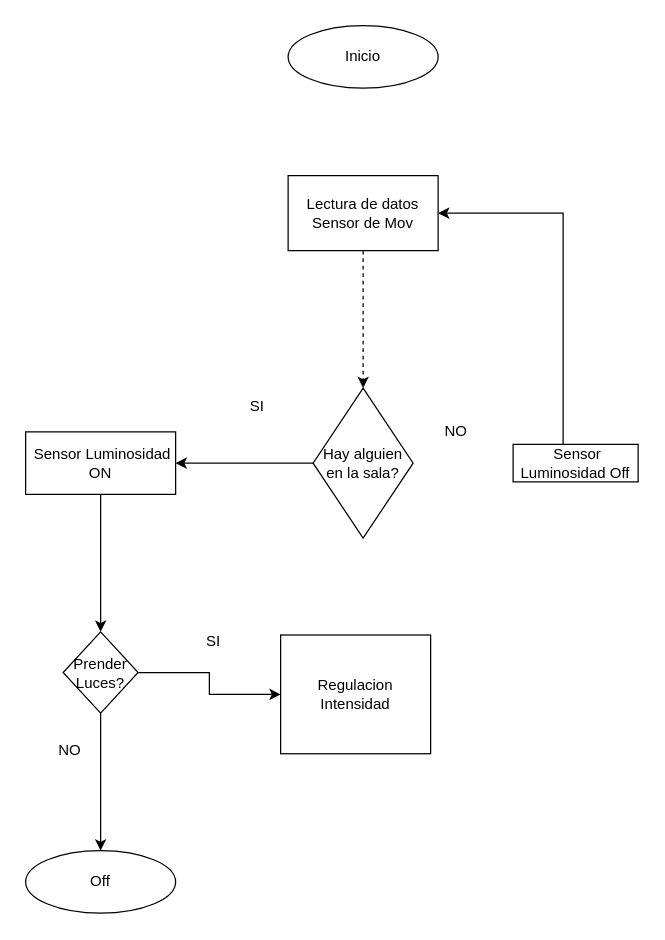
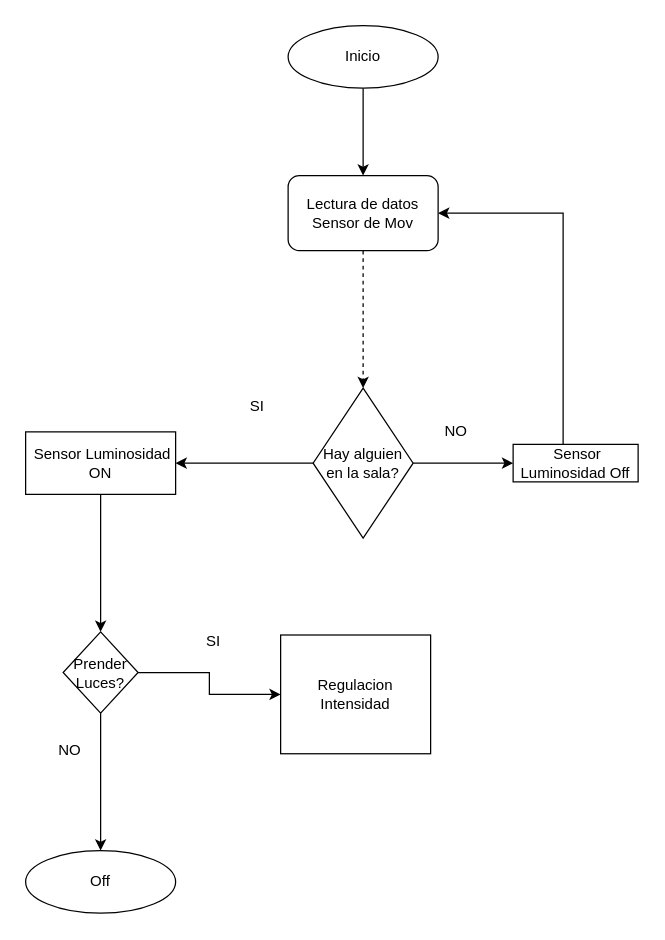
none -> (363, 127)
(363, 213) -> (363, 213)
none -> (459, 463)
